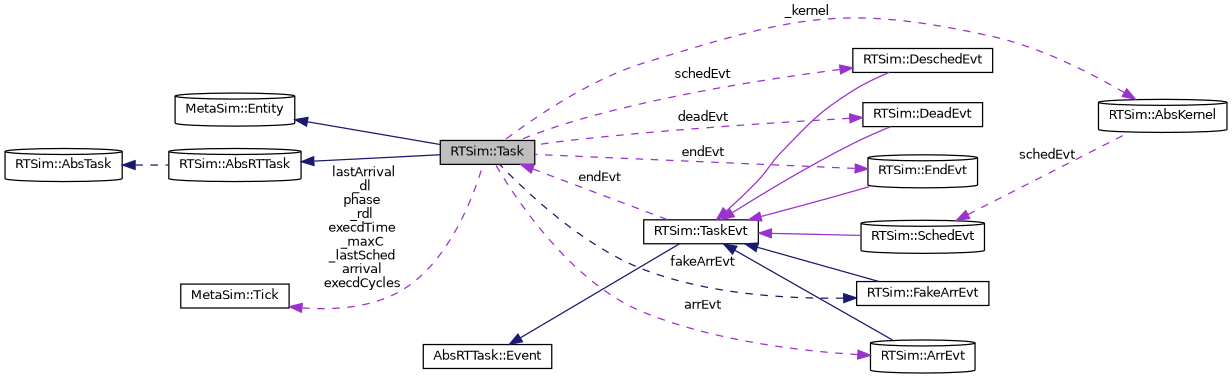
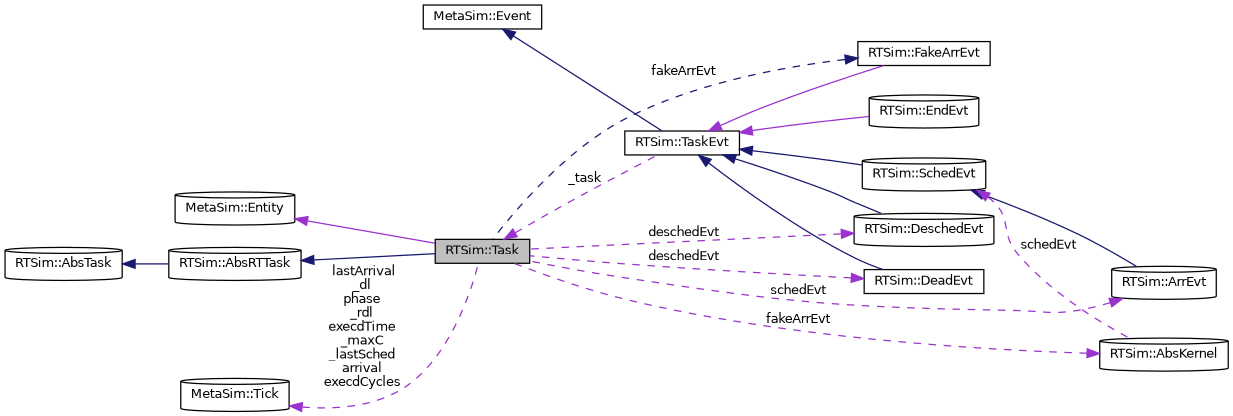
(806, 12) -> (797, 320)
(923, 60) -> (924, 230)
(701, 75) -> (682, 233)
(701, 118) -> (682, 257)
(374, 133) -> (371, 232)
(800, 133) -> (809, 184)
(695, 161) -> none
(152, 165) -> (152, 264)
(794, 175) -> (792, 222)
(598, 178) -> (583, 179)
(816, 234) -> (807, 157)
(818, 264) -> (801, 93)
(802, 288) -> (1062, 227)
(235, 296) -> (235, 395)
(701, 305) -> (797, 291)
(488, 356) -> (482, 17)
